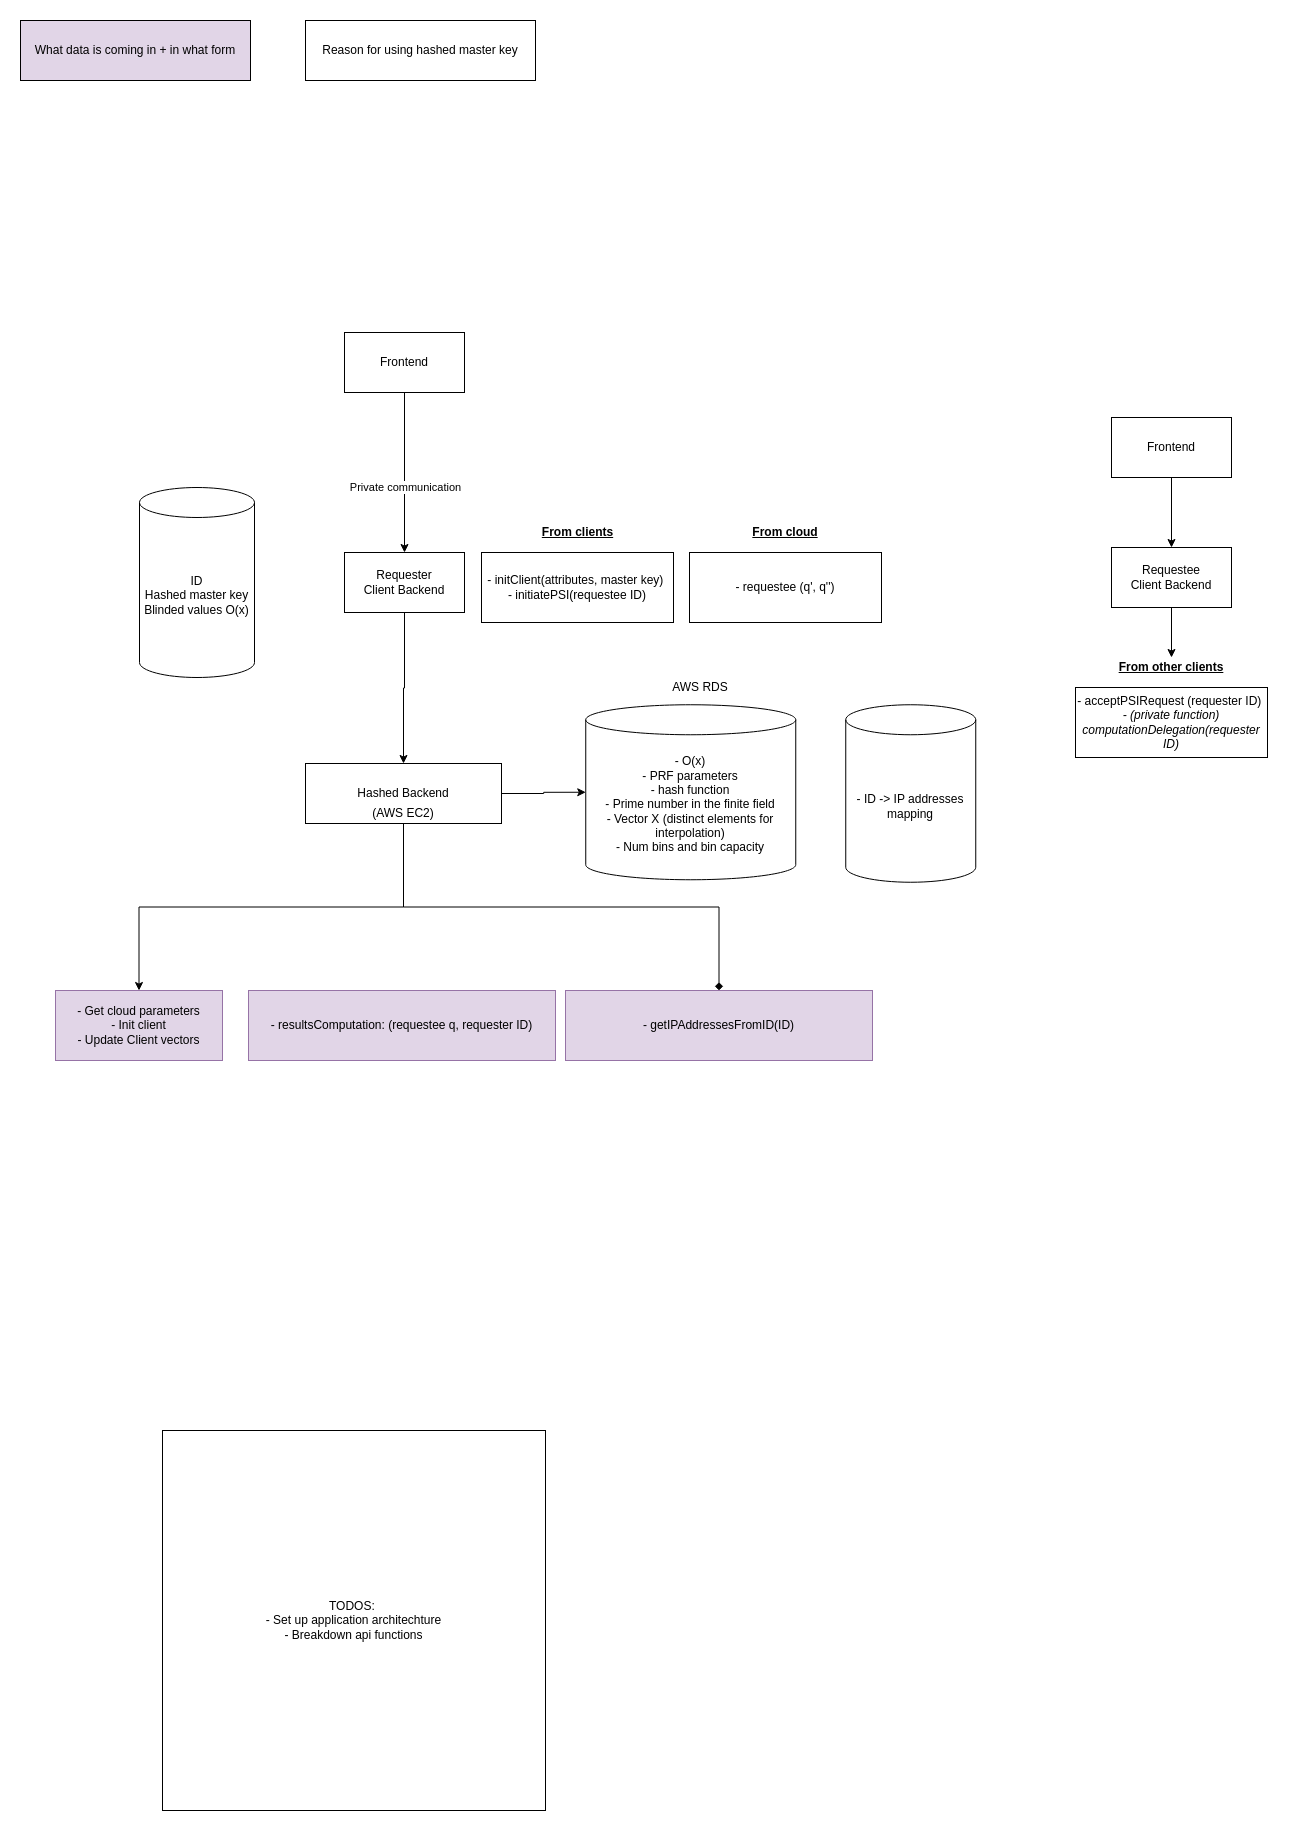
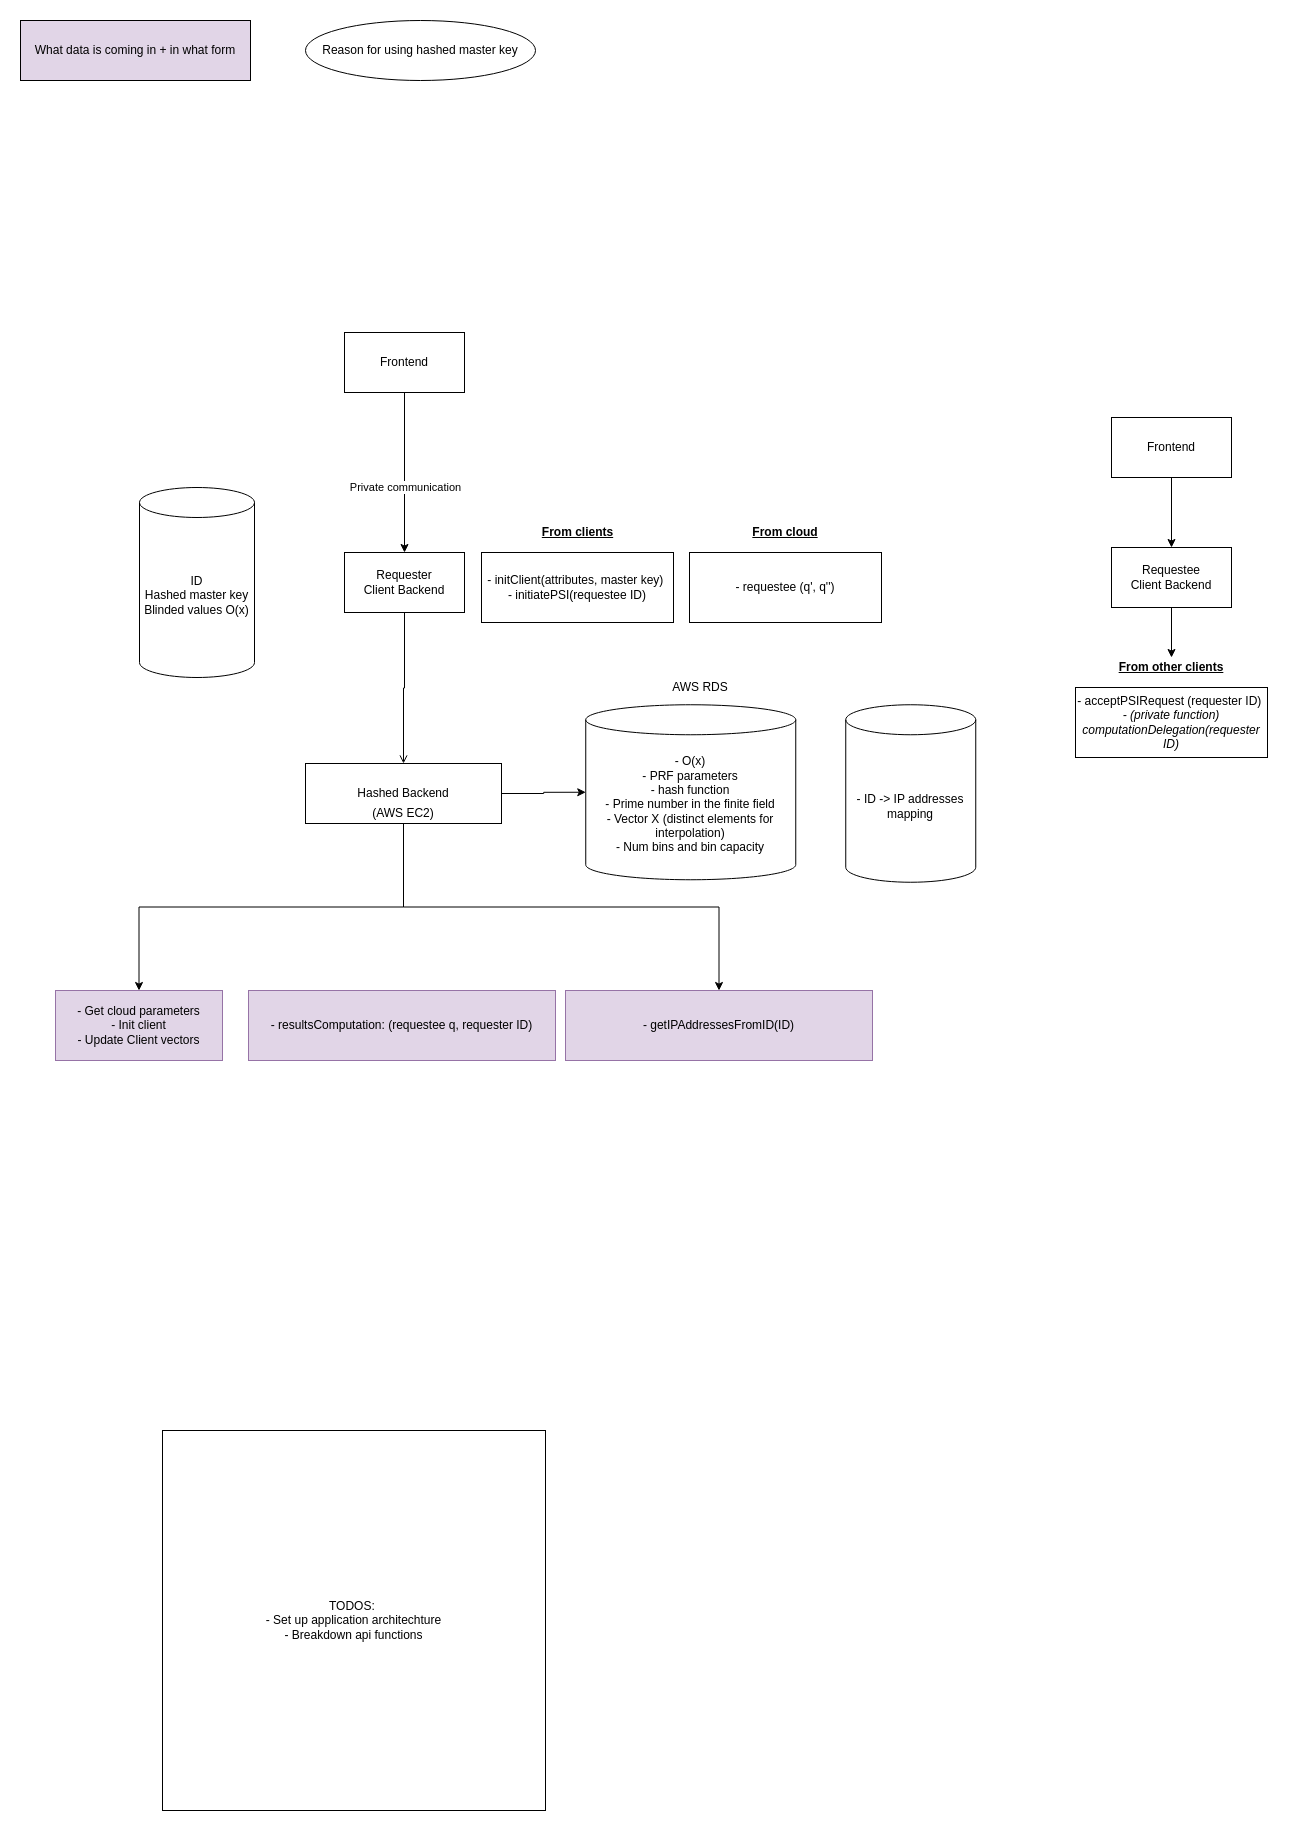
(421, 51) -> (421, 51)
(404, 755) -> (404, 756)
(719, 981) -> (719, 982)
